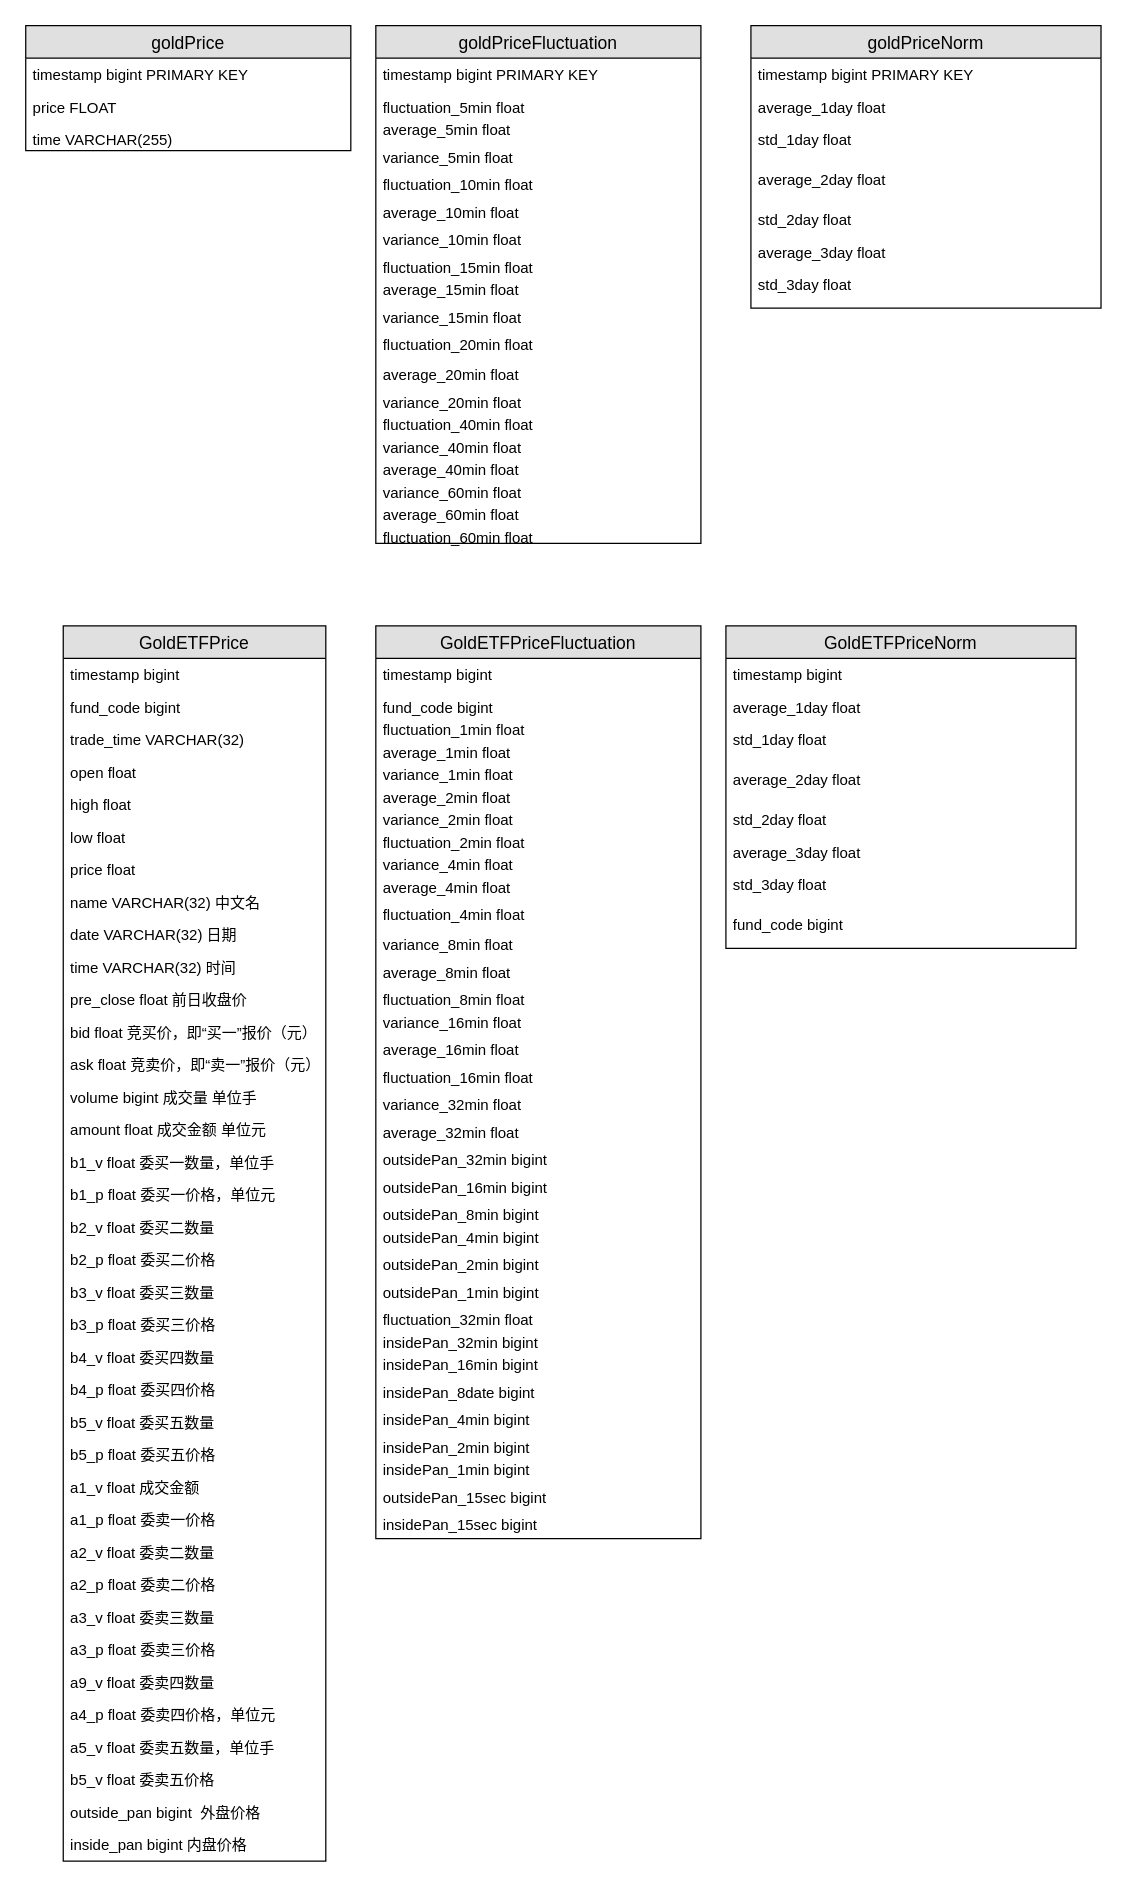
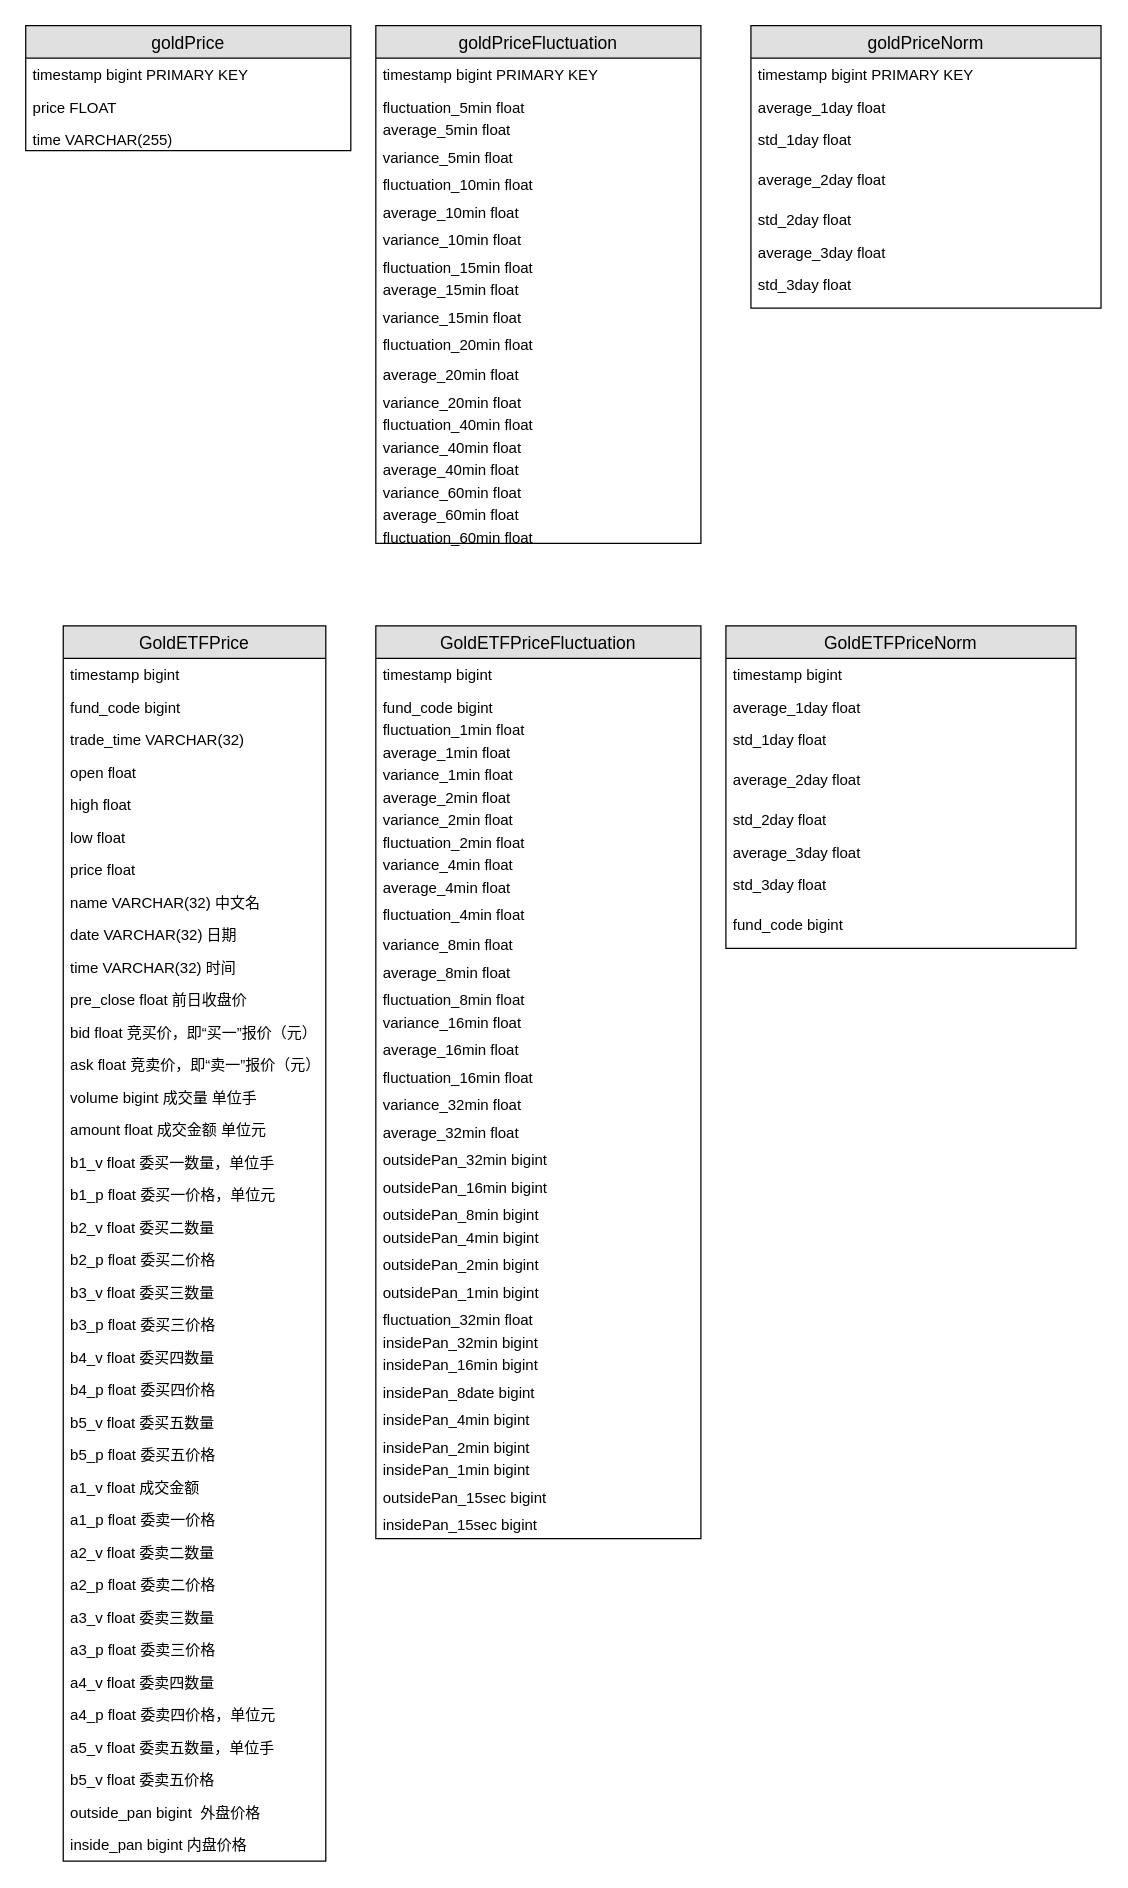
(148, 1683) -> (148, 1683)
